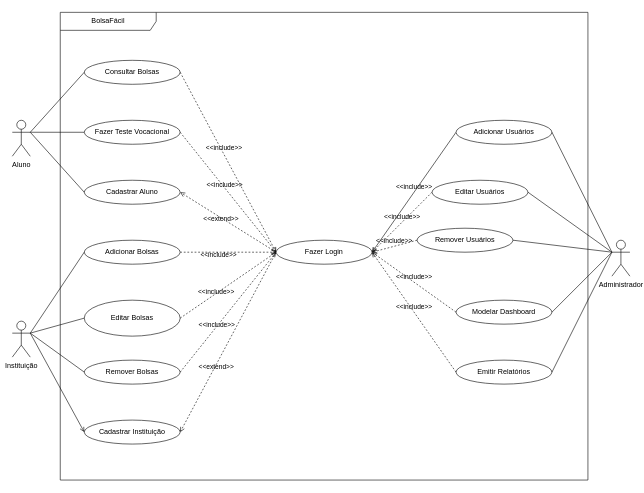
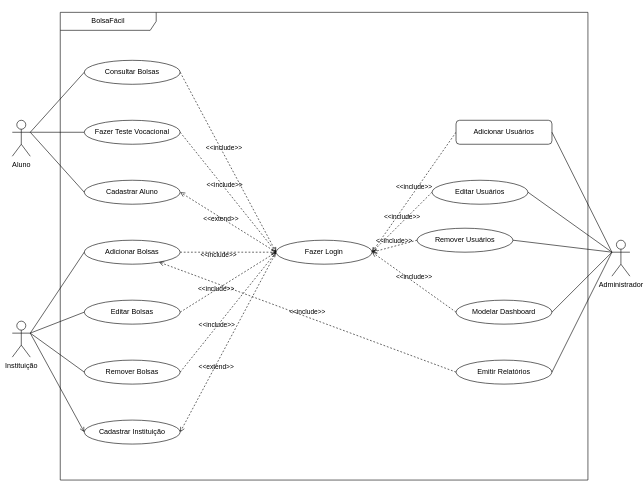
(504, 132) -> (504, 132)
(418, 187) -> (418, 187)
(416, 315) -> (325, 324)
(132, 318) -> (132, 312)
